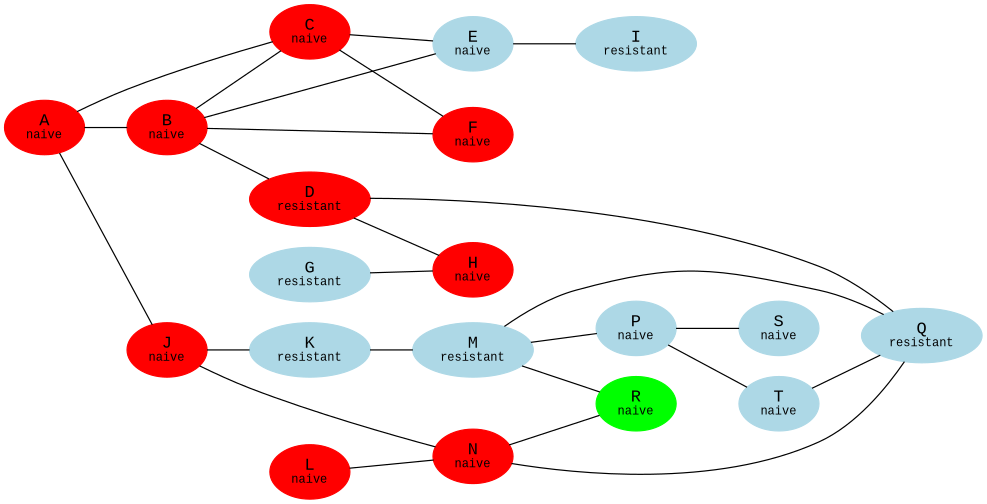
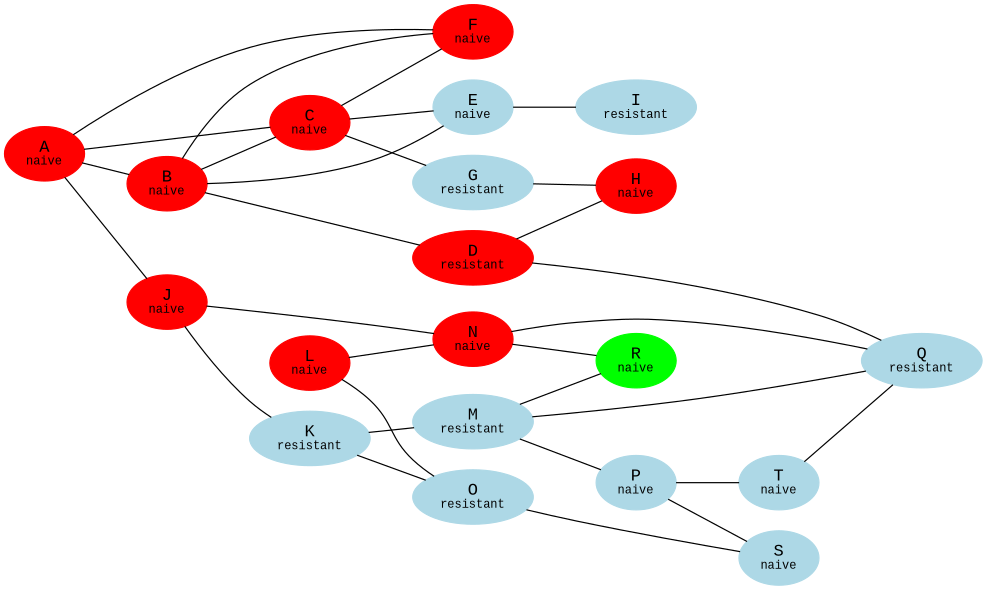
none -> (244, 49)
none -> (382, 149)
none -> (473, 497)
